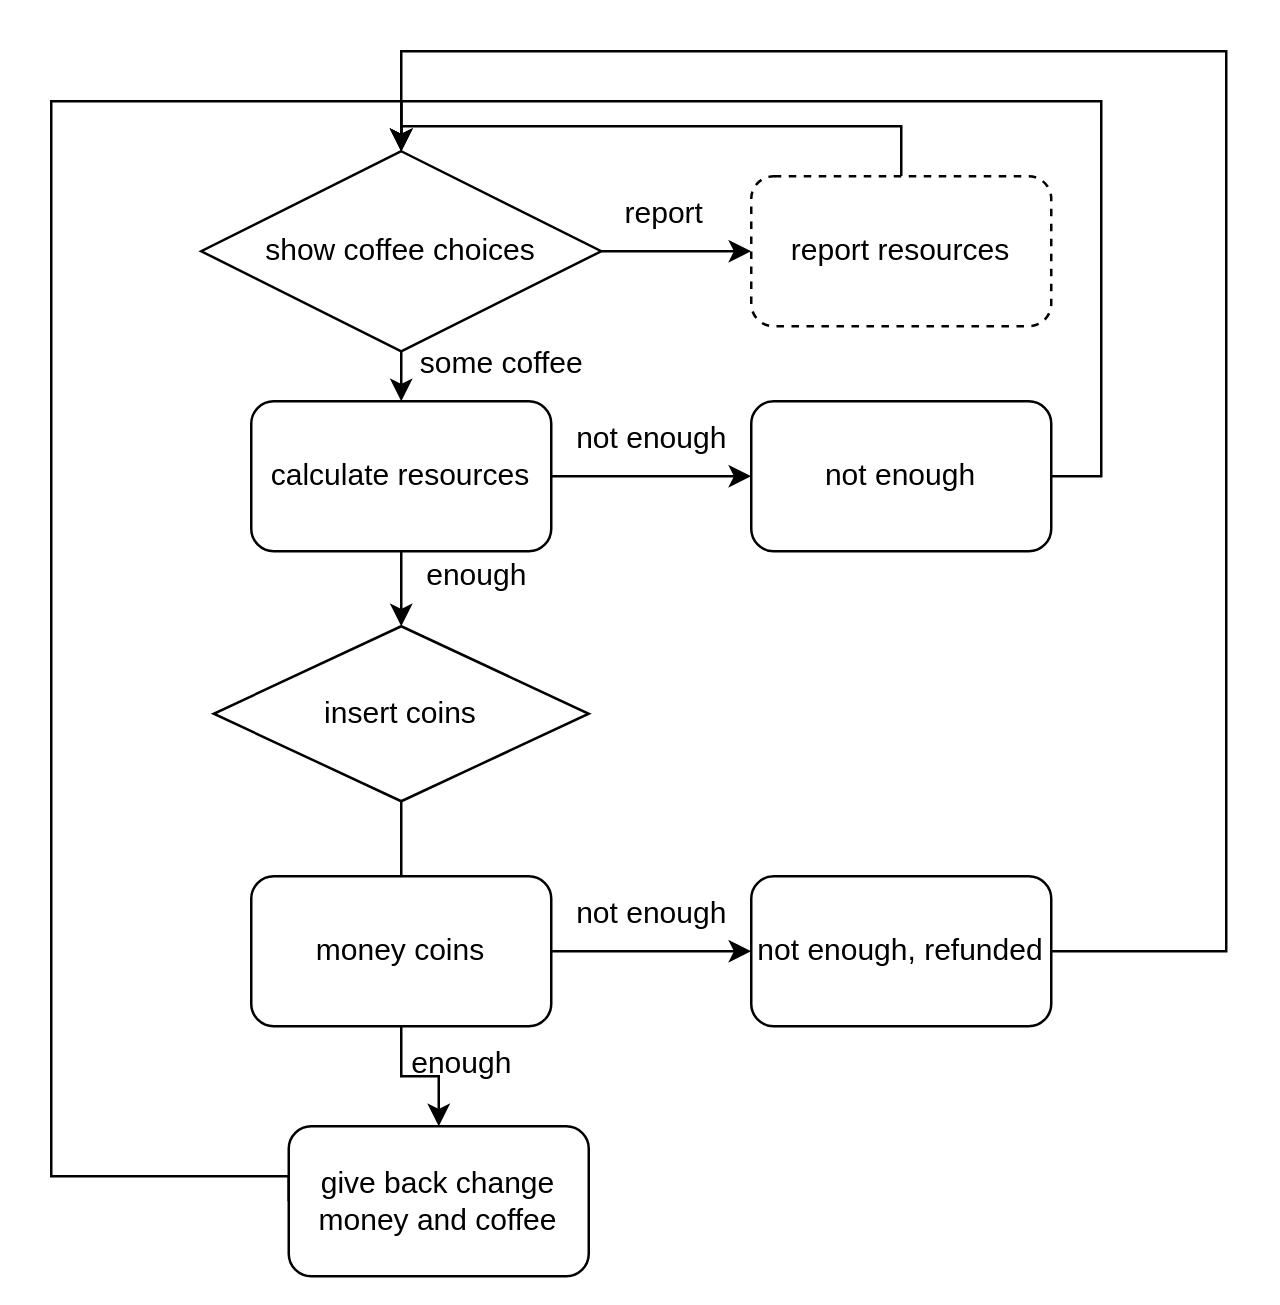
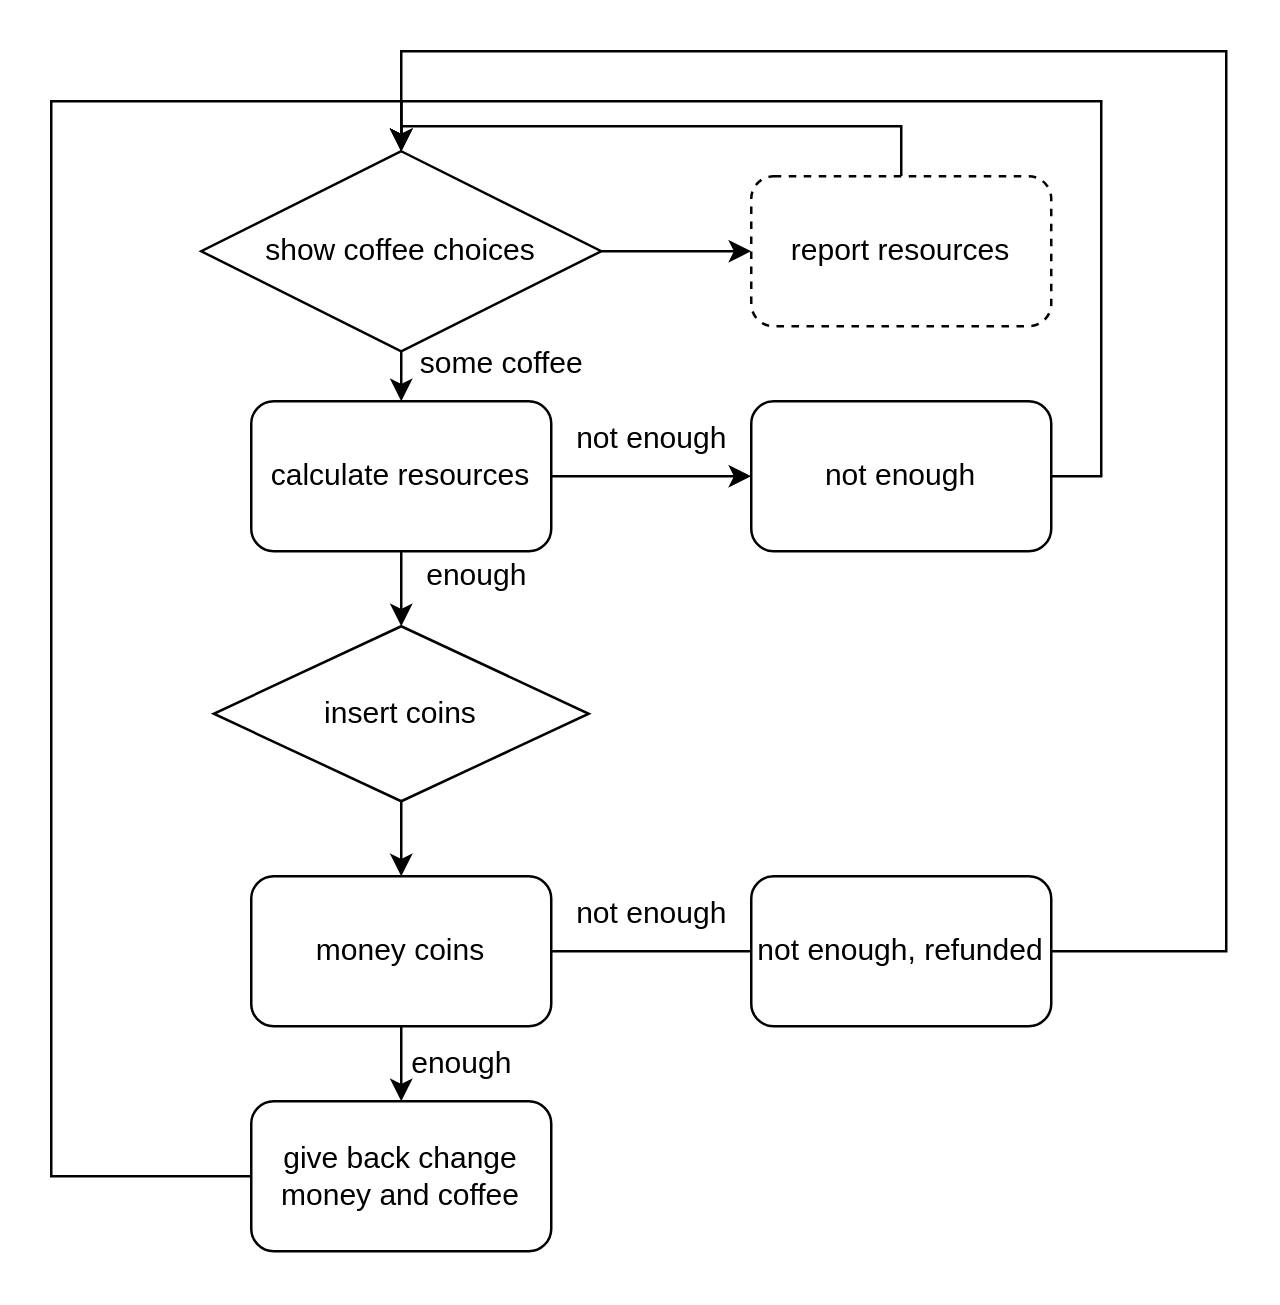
(664, 214) -> none
(401, 865) -> (401, 858)
(733, 951) -> (740, 951)
(439, 1201) -> (401, 1176)
